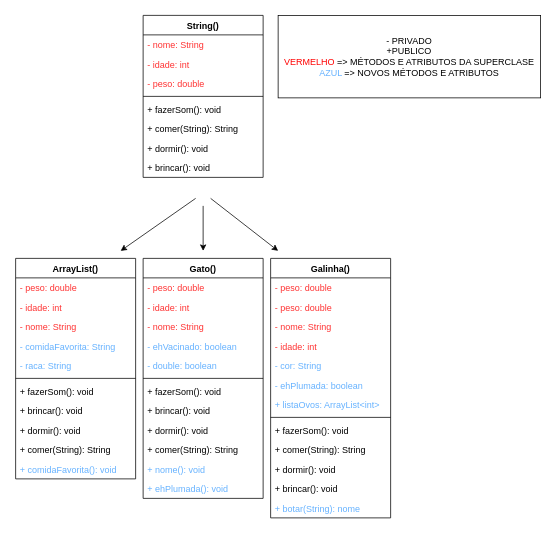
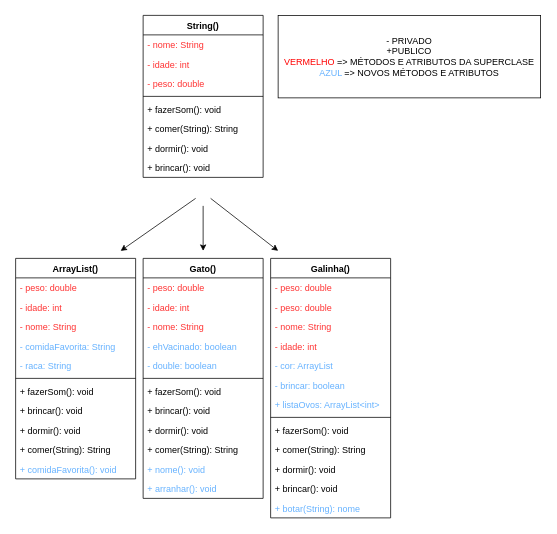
(303, 366) -> (310, 366)
(319, 386) -> (314, 386)
(189, 489) -> (188, 489)
